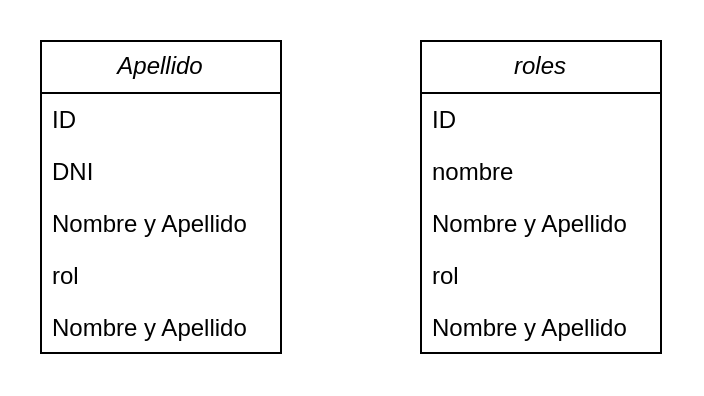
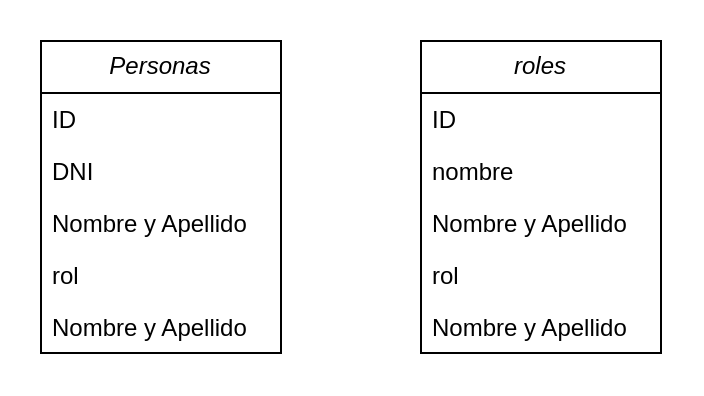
(161, 67) -> (161, 67)
